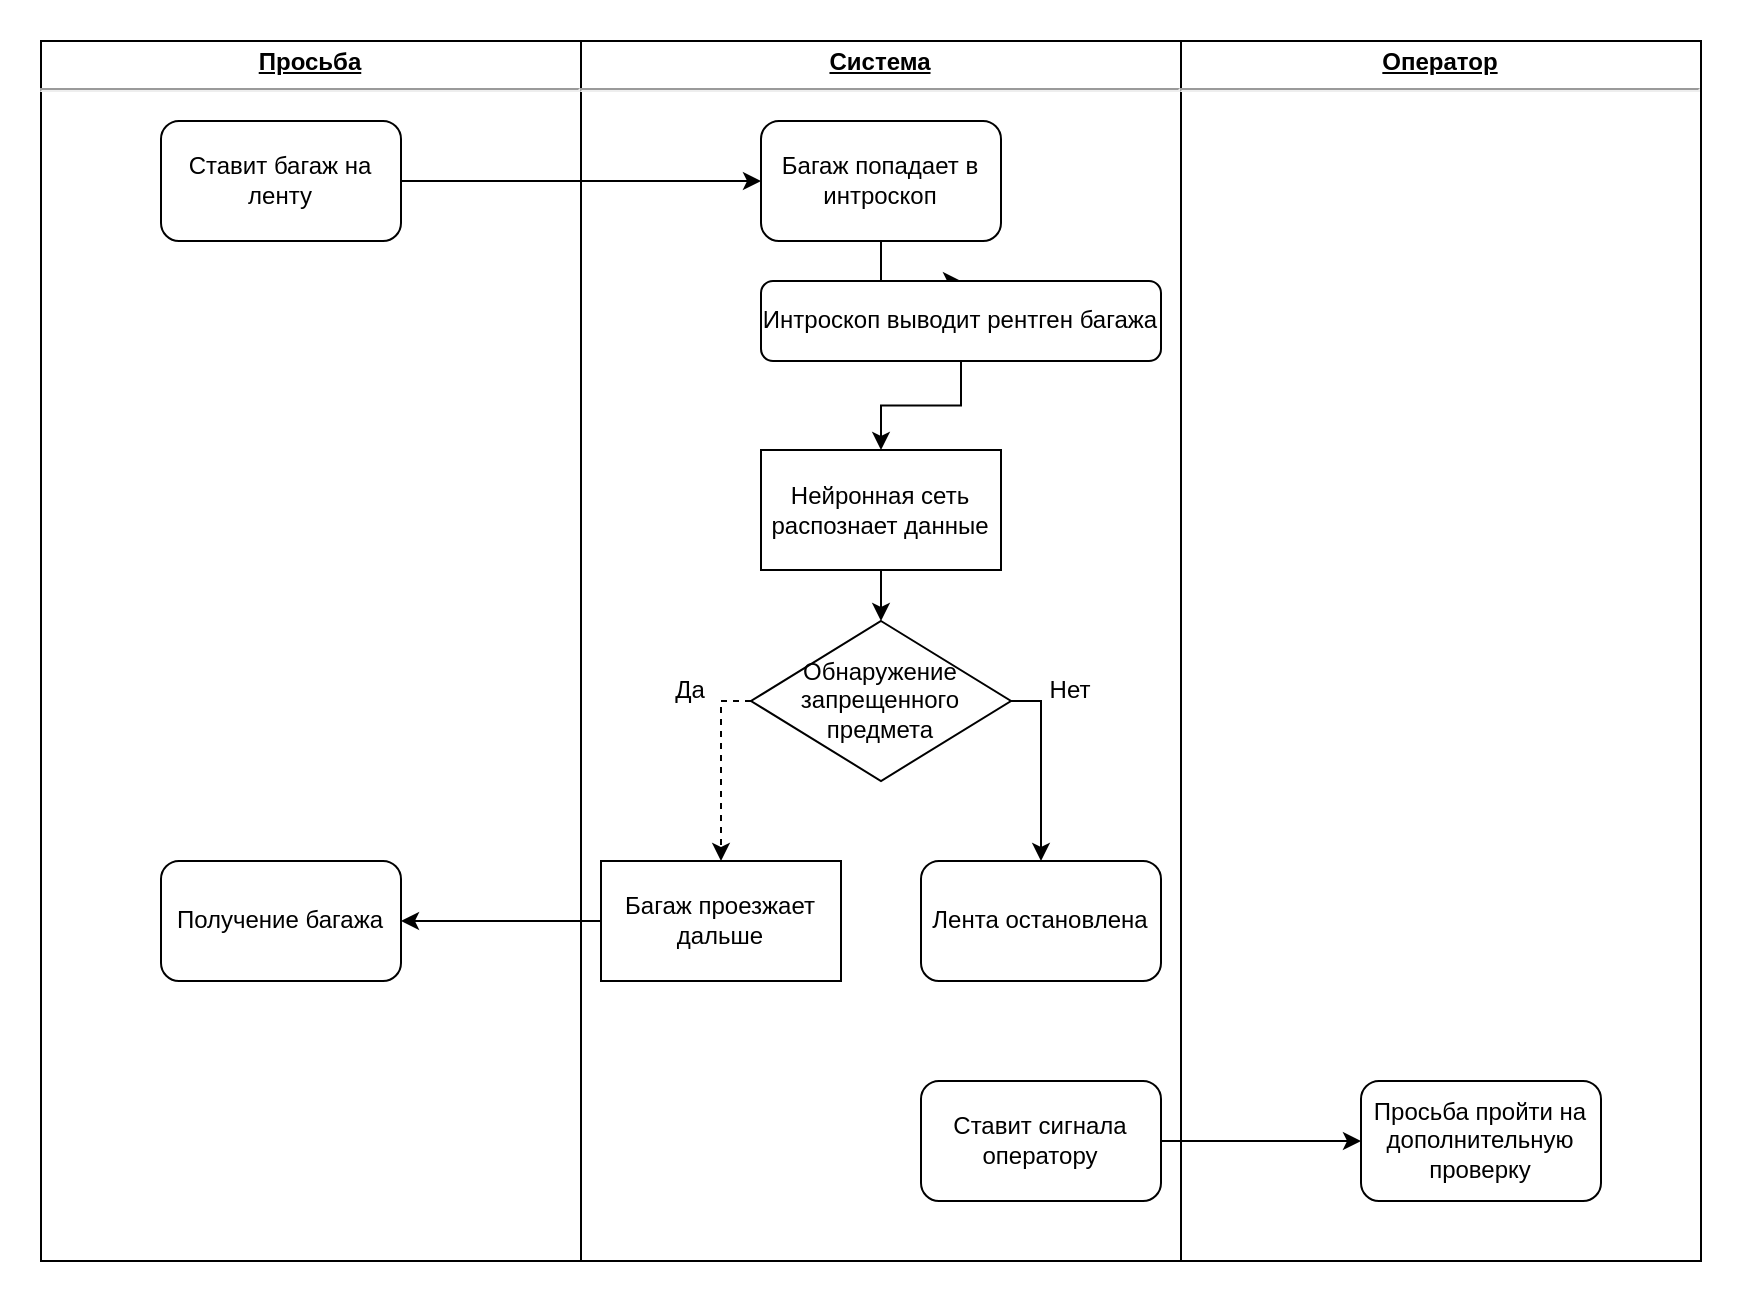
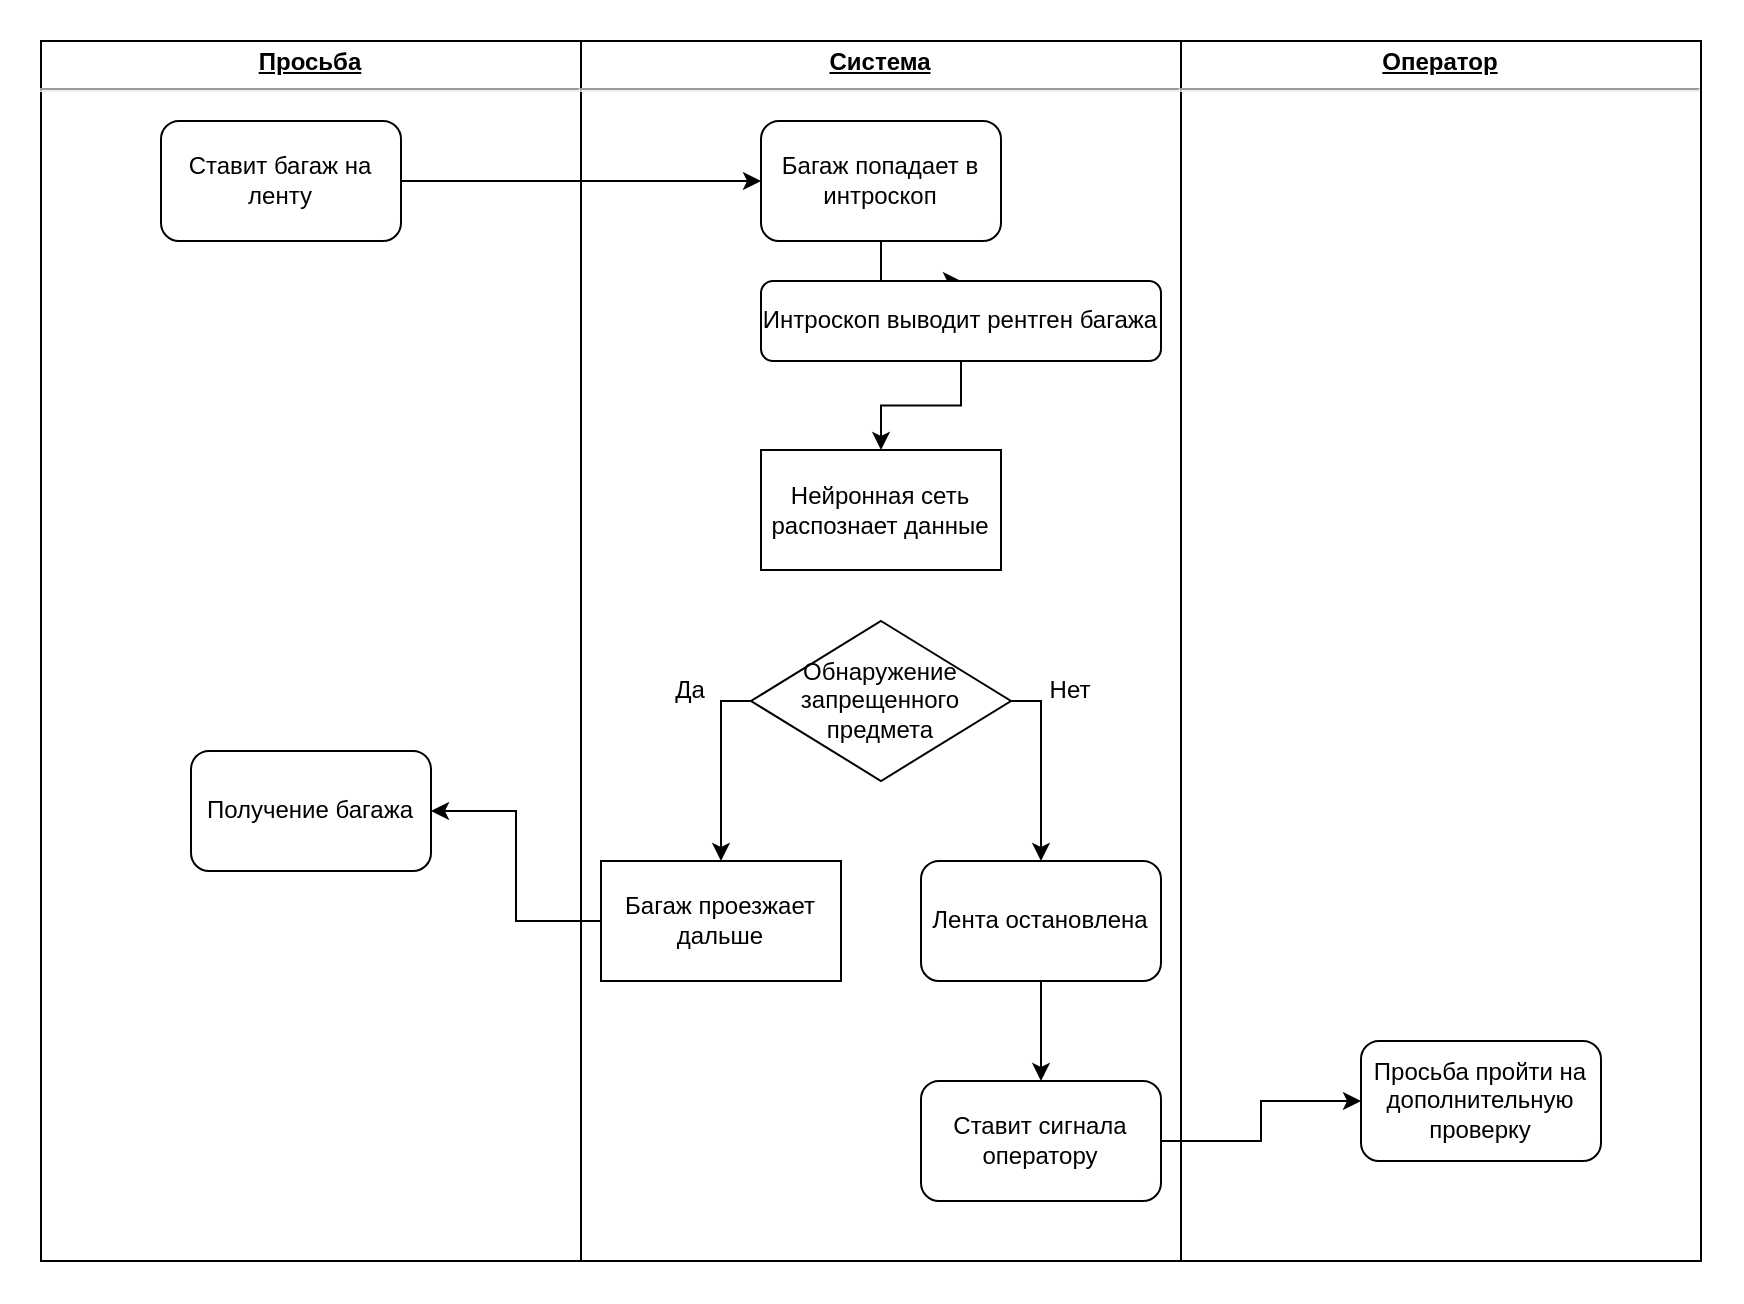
(881, 602) -> none
(721, 762) -> (721, 762)
(281, 921) -> (311, 811)
none -> (1041, 1024)
(1481, 1141) -> (1481, 1101)
